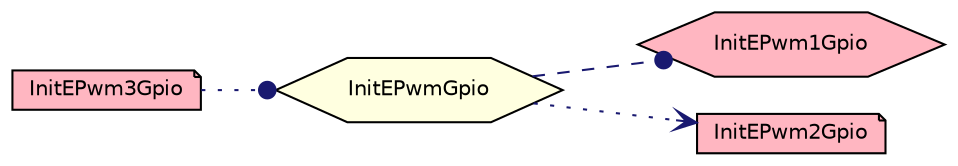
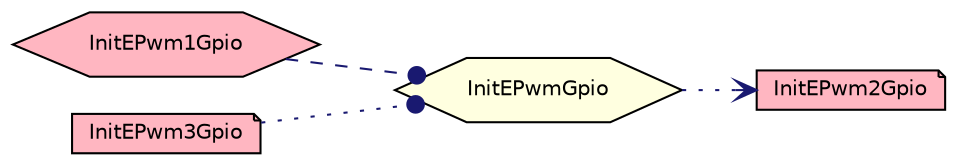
(594, 69) -> (347, 67)
